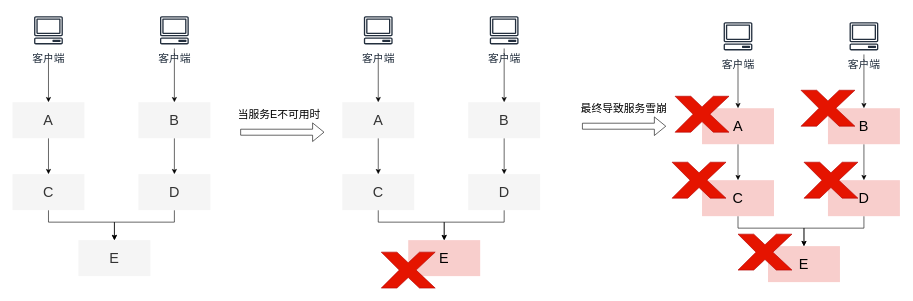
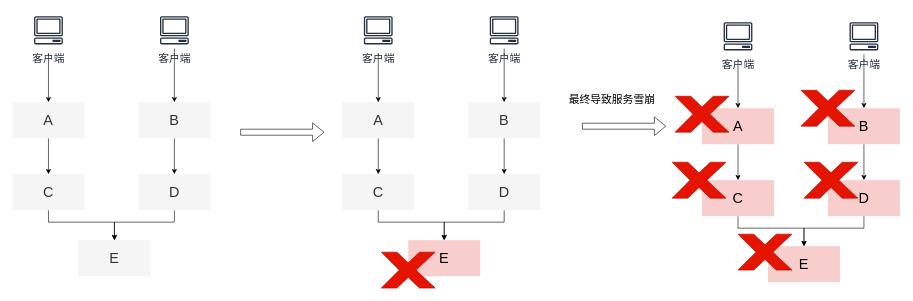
(624, 108) -> (612, 99)
(279, 114) -> none
